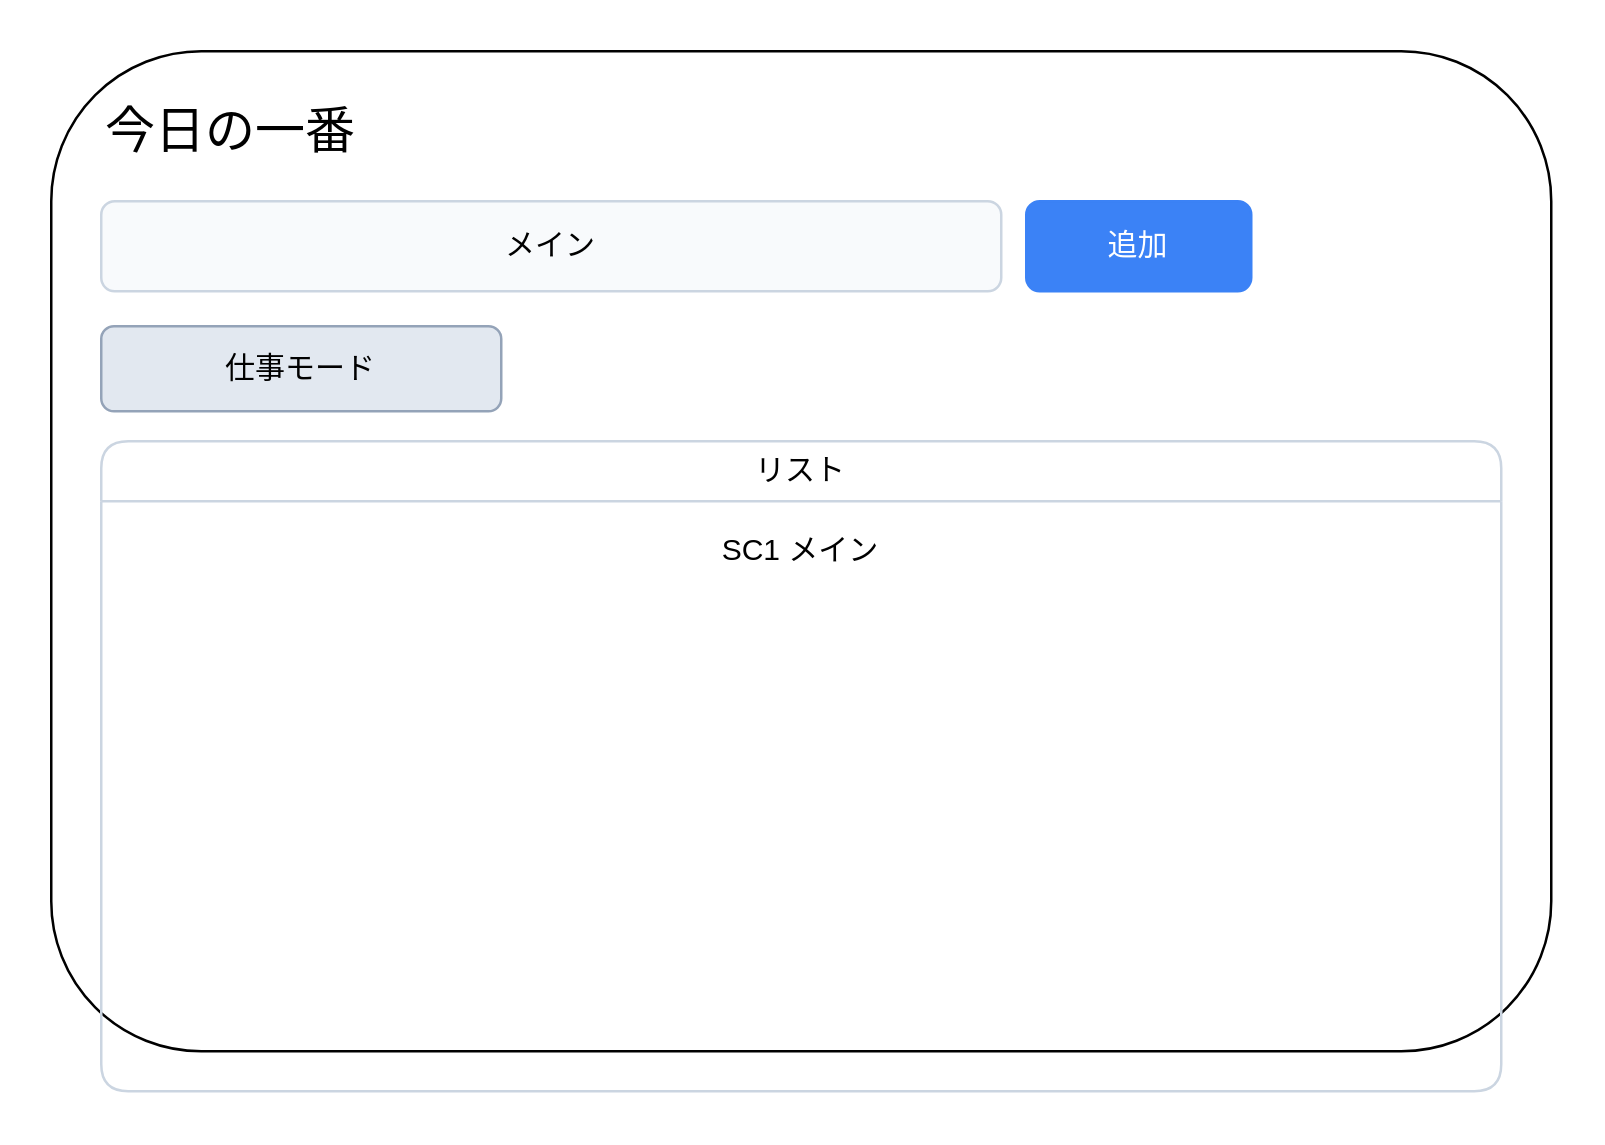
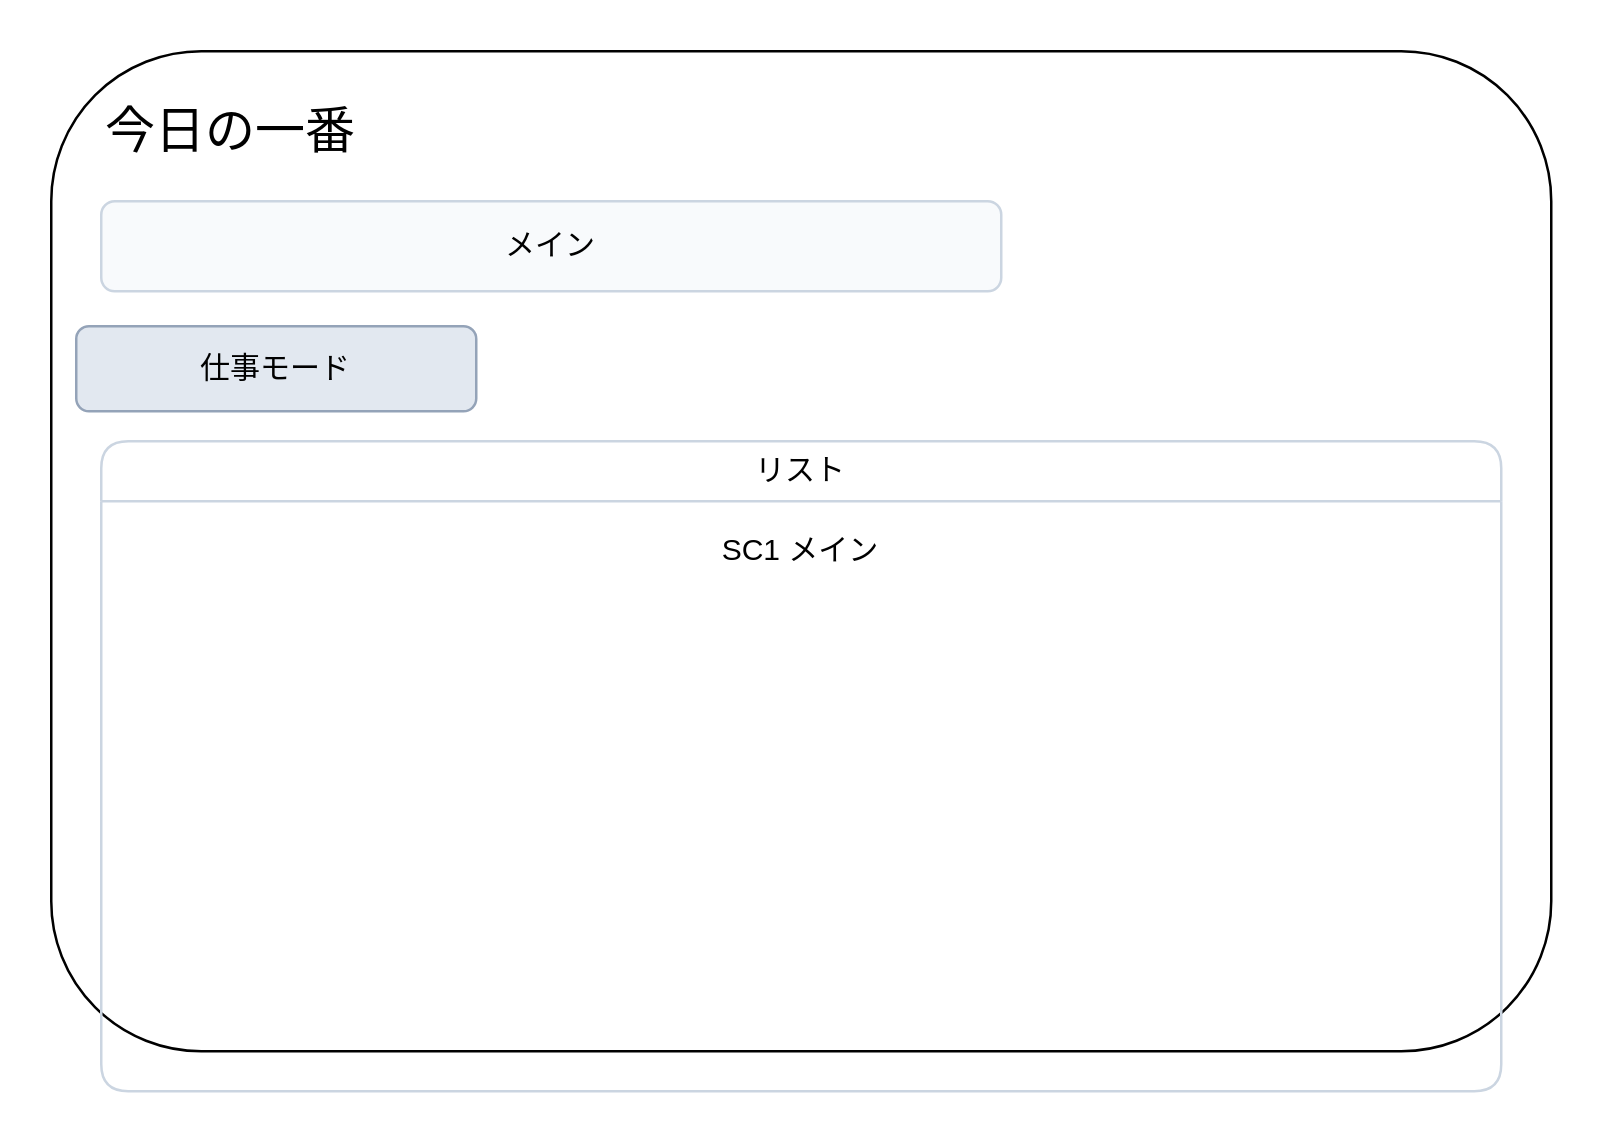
(1139, 246) -> none
(301, 369) -> (276, 369)
